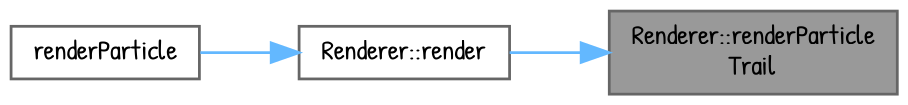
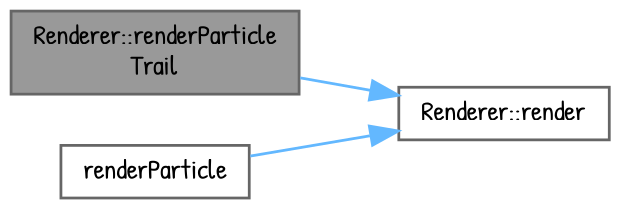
(545, 53) -> (335, 84)
